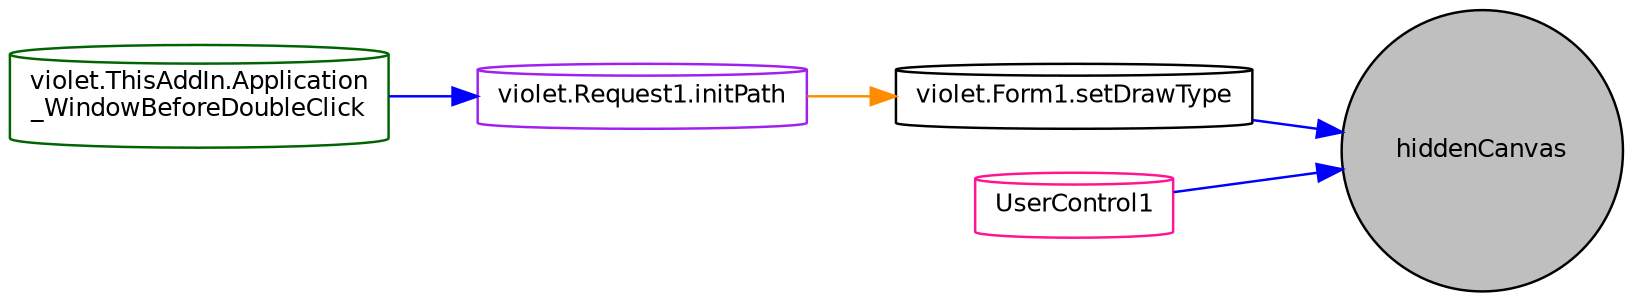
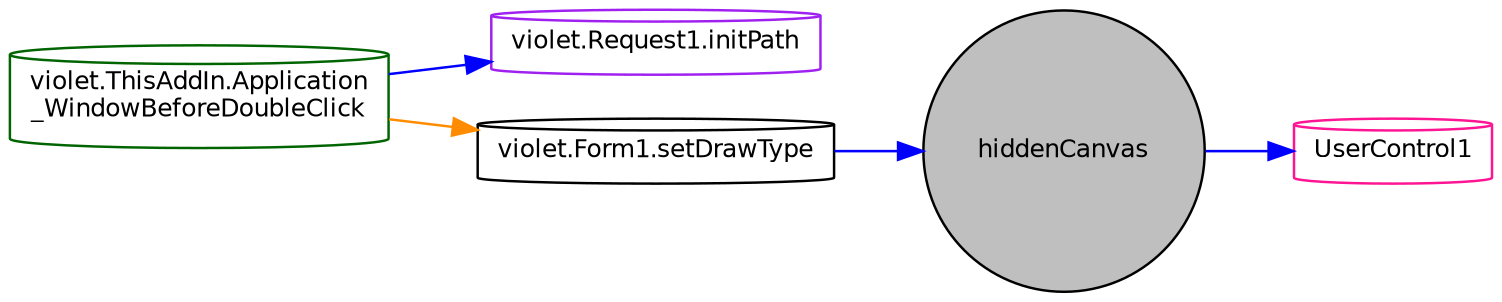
(839, 96) -> (421, 123)
(1245, 182) -> (1237, 151)
